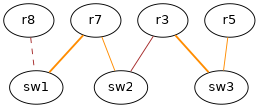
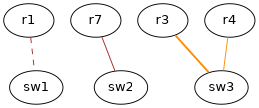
(29, 20) -> (29, 20)
(230, 20) -> (230, 20)
(66, 54) -> none
(108, 54) -> (108, 54)
(142, 54) -> none
